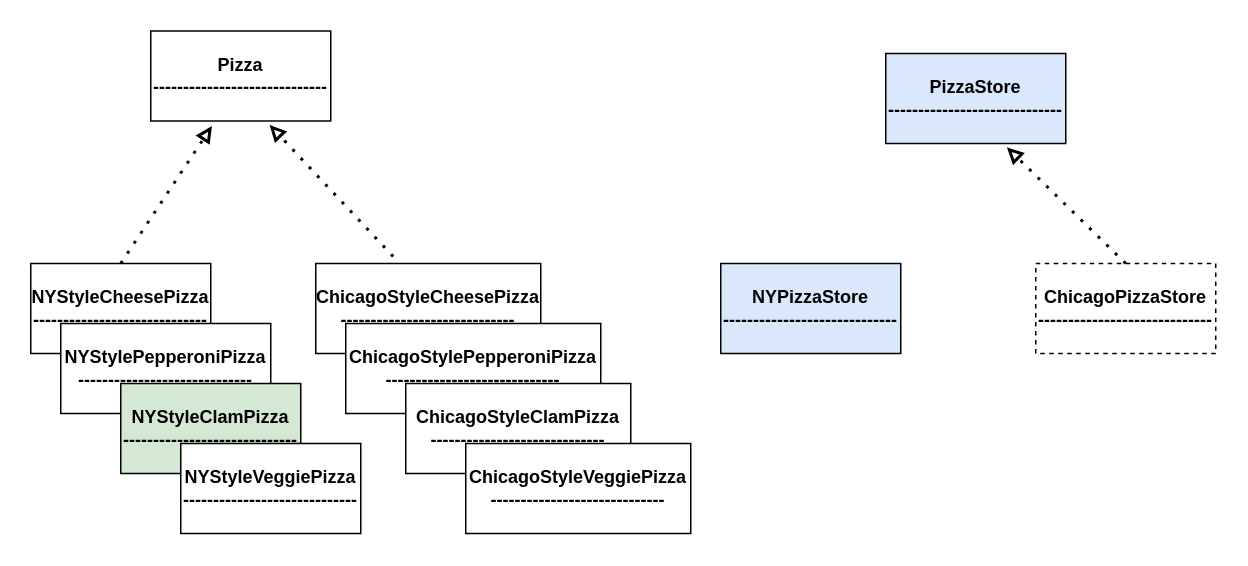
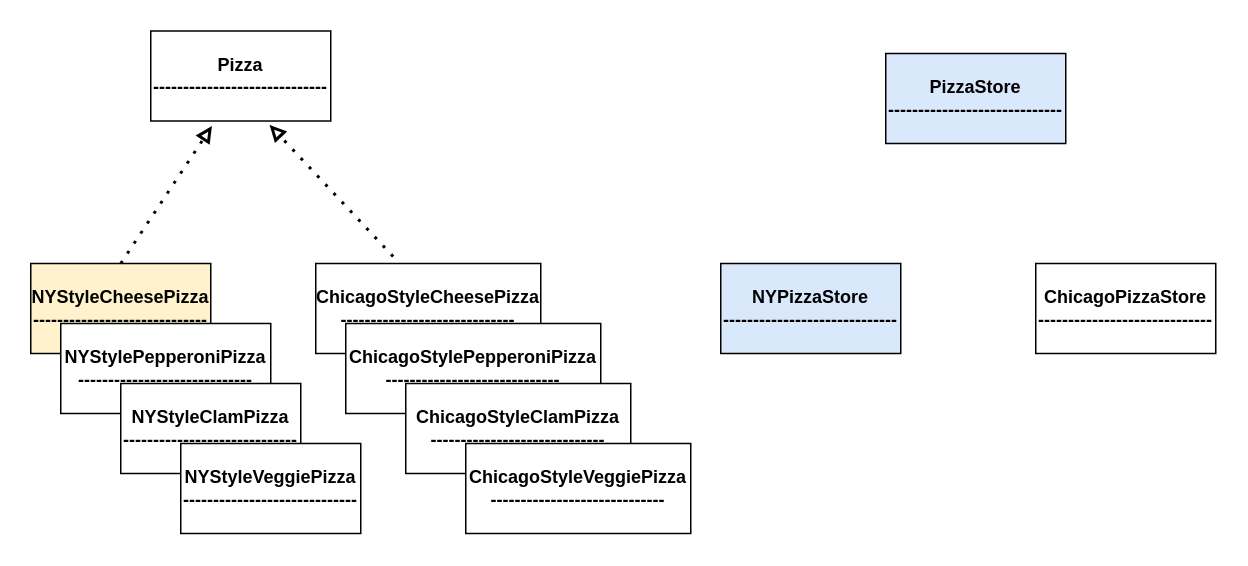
(1072, 211) -> none
(121, 308) -> (121, 308)
(1126, 308) -> (1126, 308)
(211, 428) -> (211, 428)
